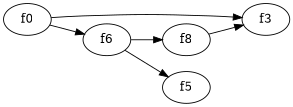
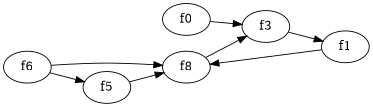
(63, 28) -> none
none -> (345, 47)
none -> (142, 78)
